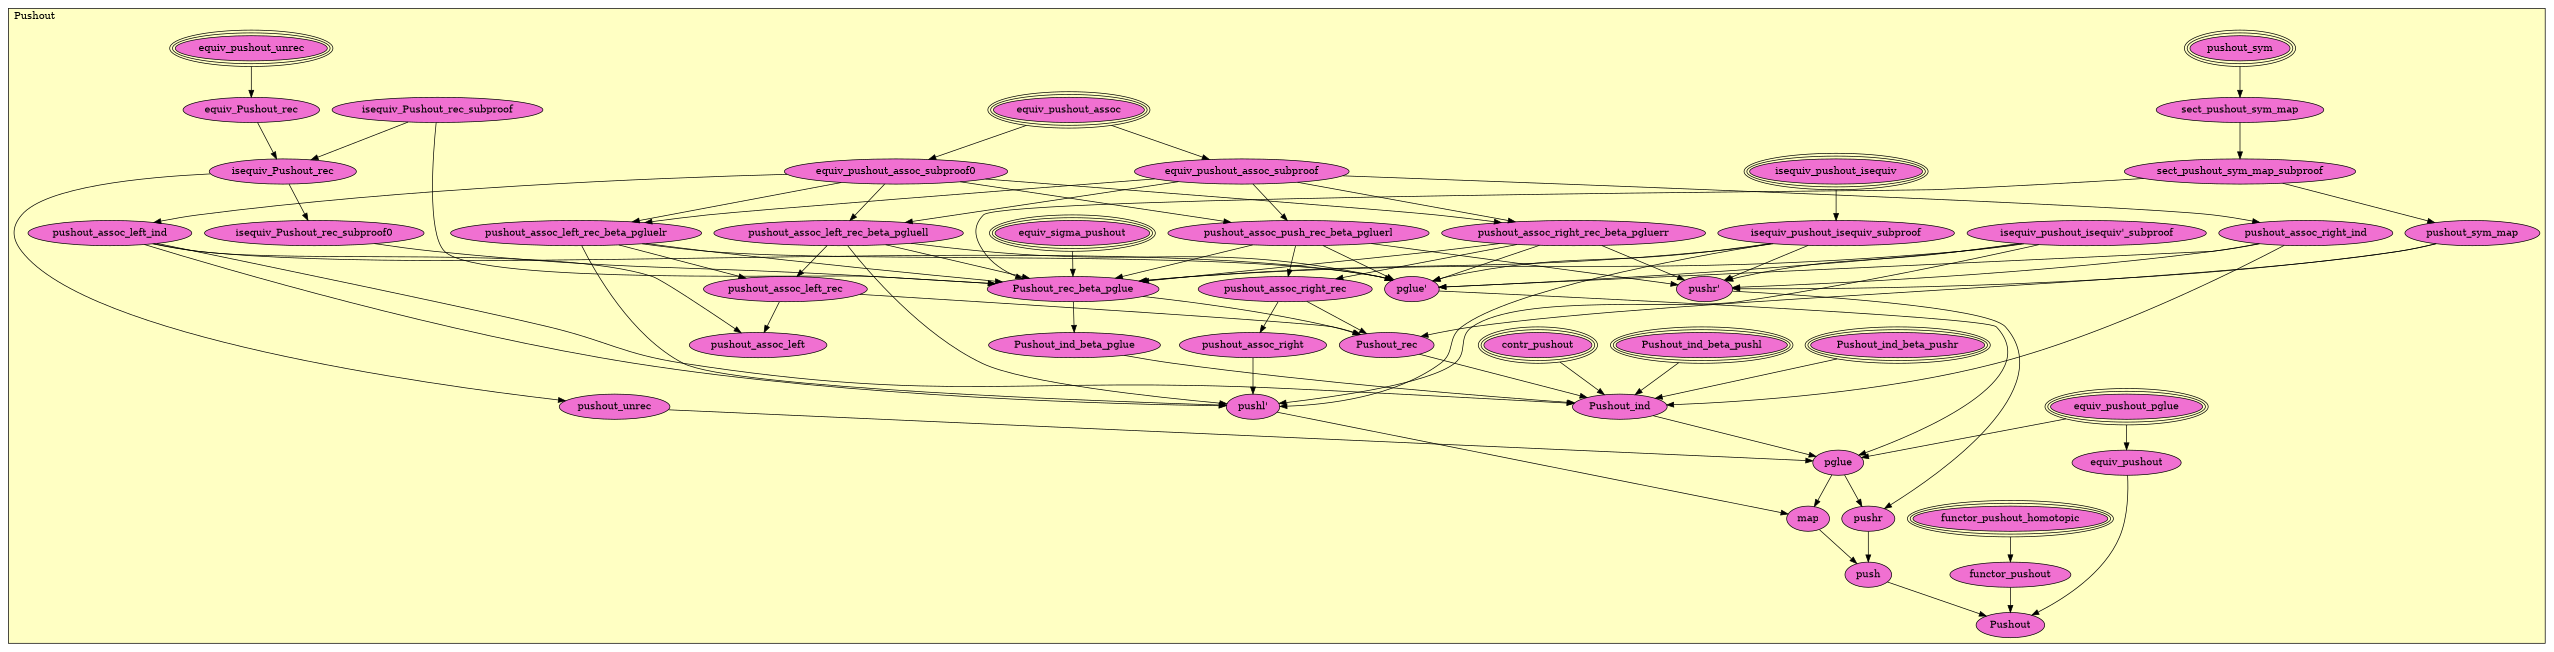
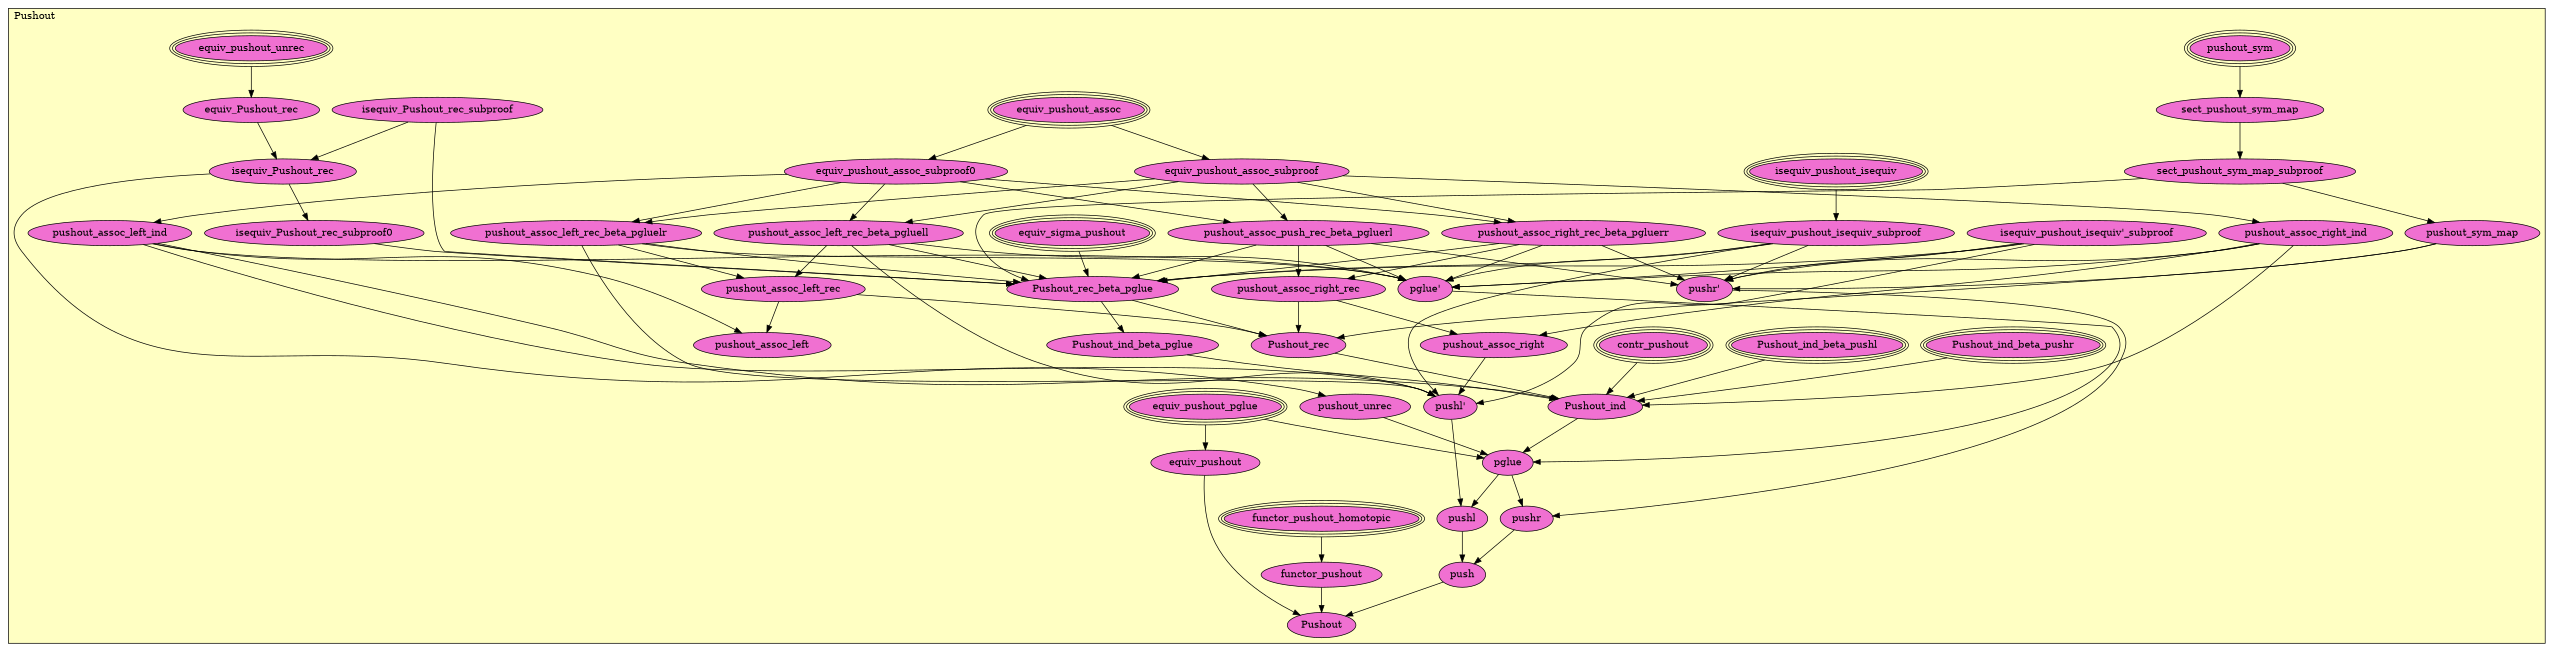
none -> (1991, 280)
(1808, 519) -> (1462, 519)
